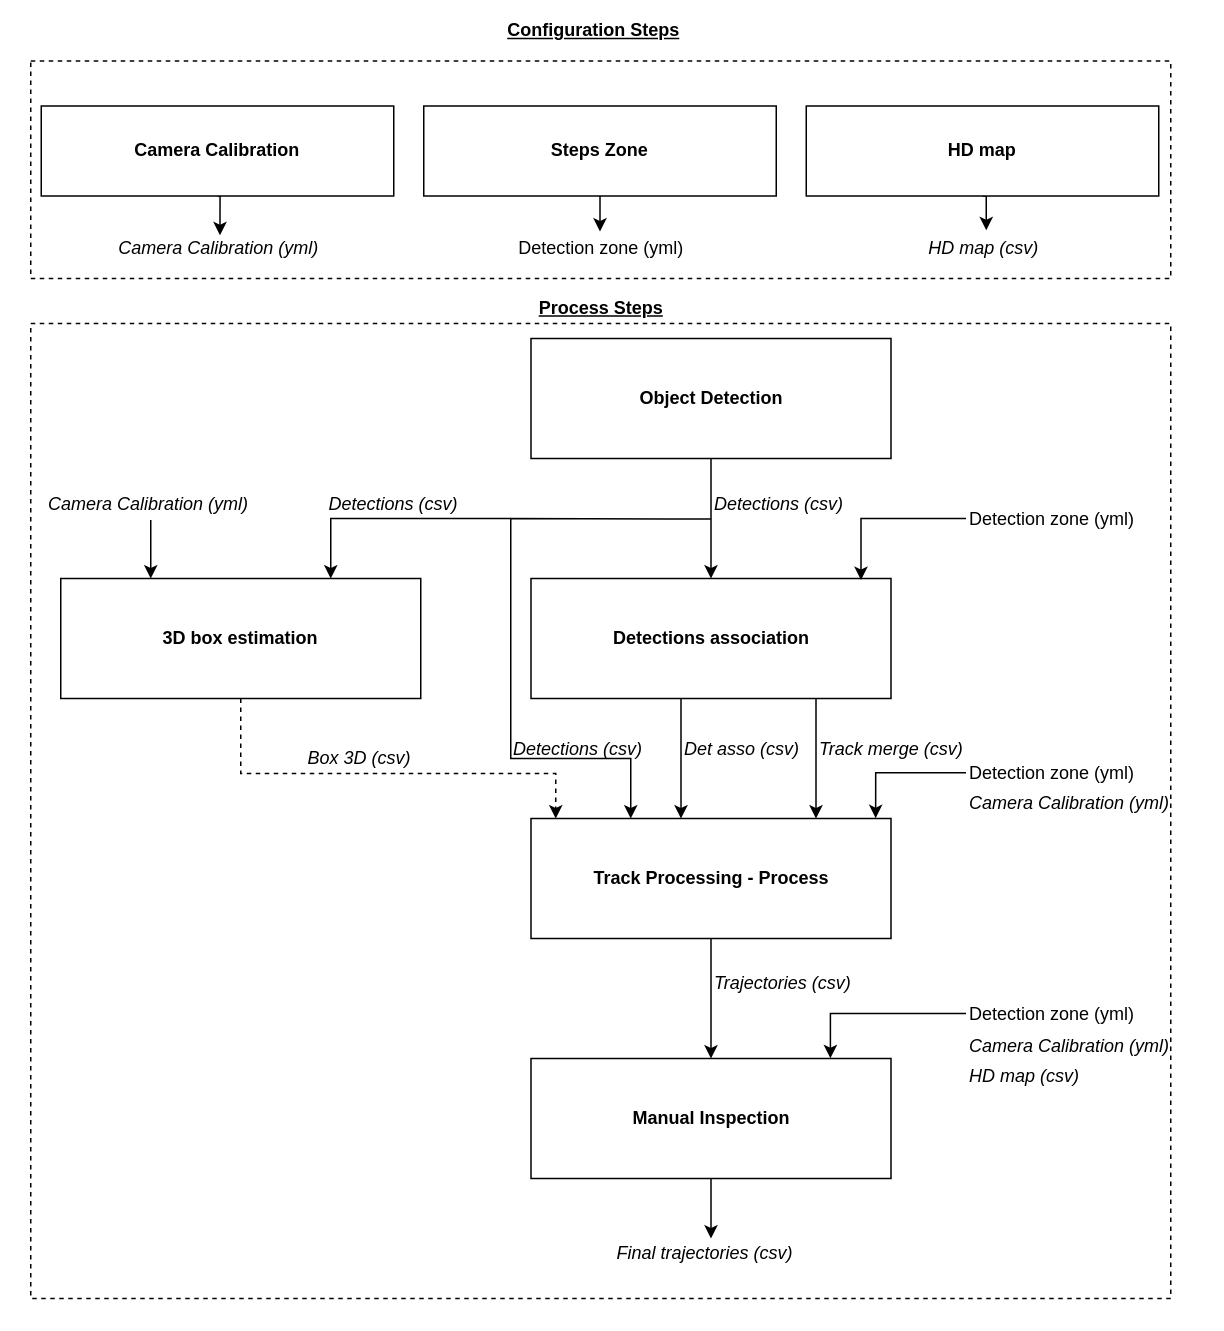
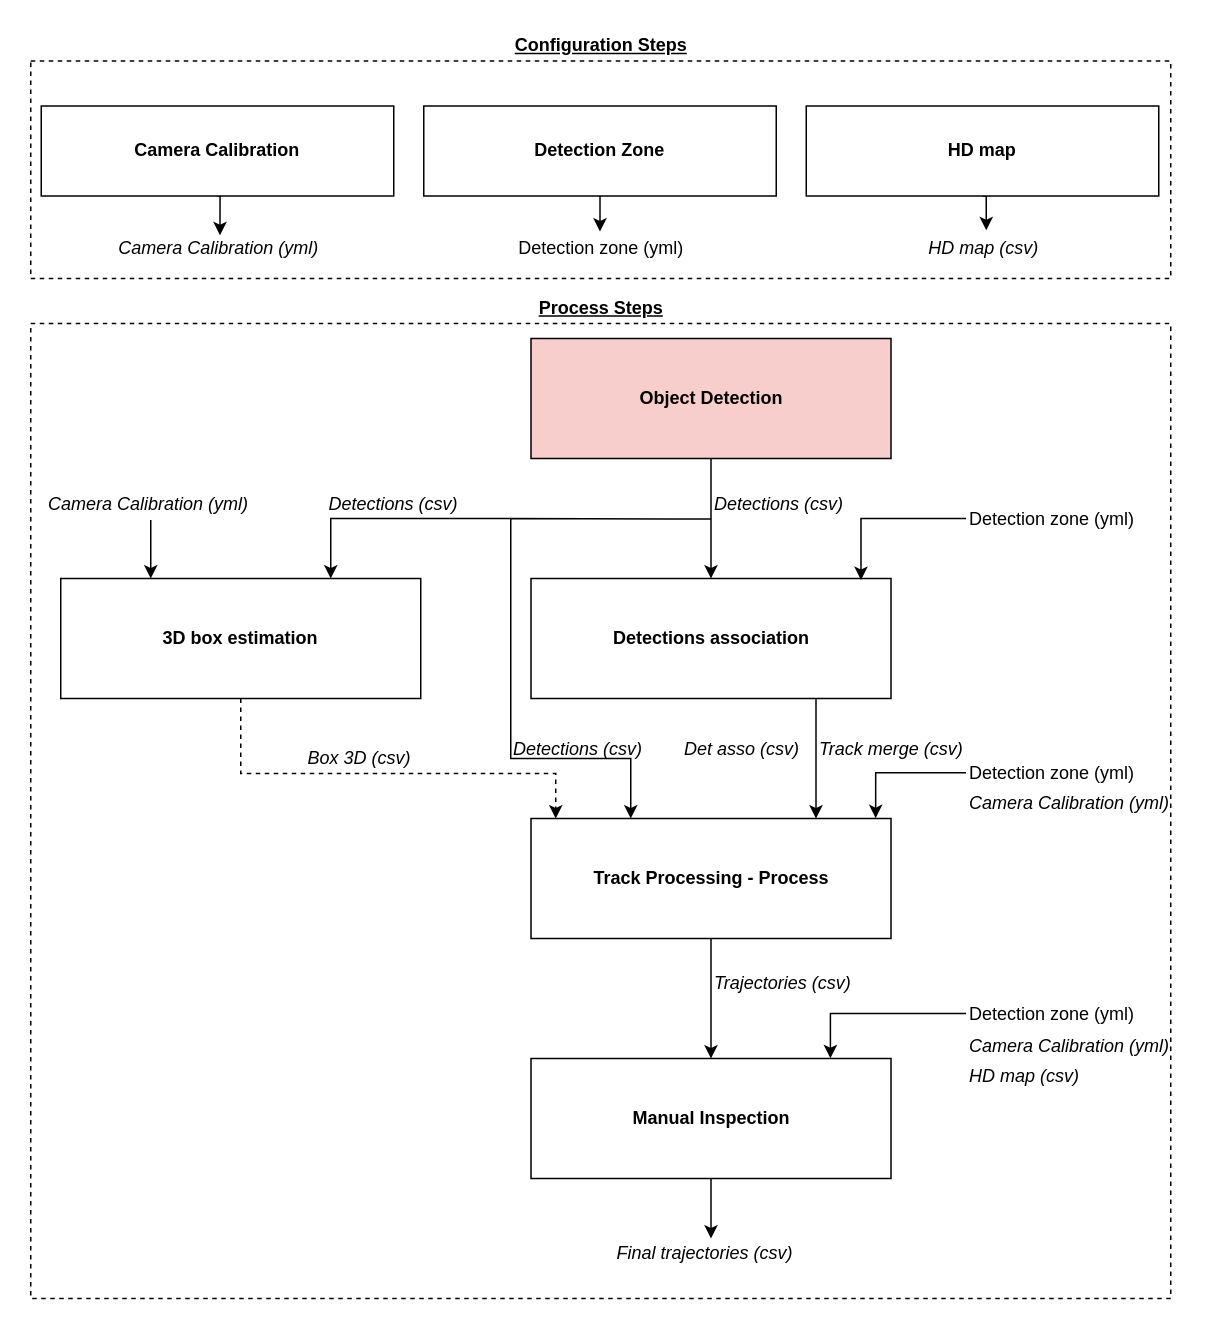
(593, 31) -> (600, 46)
(600, 151) -> (600, 151)
(711, 398) -> (711, 398)
(681, 753) -> none
